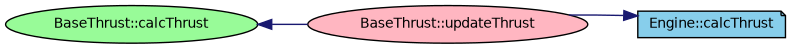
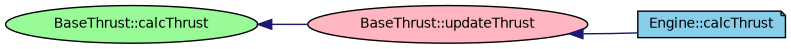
(596, 15) -> (611, 34)
